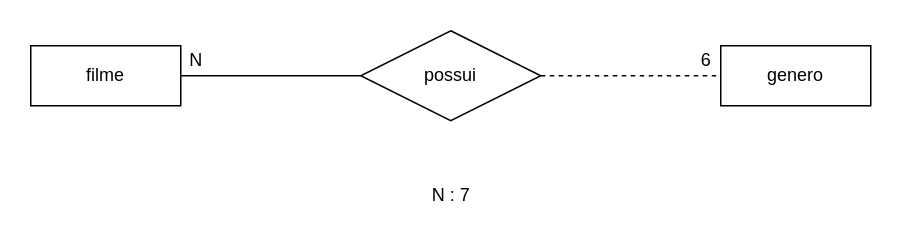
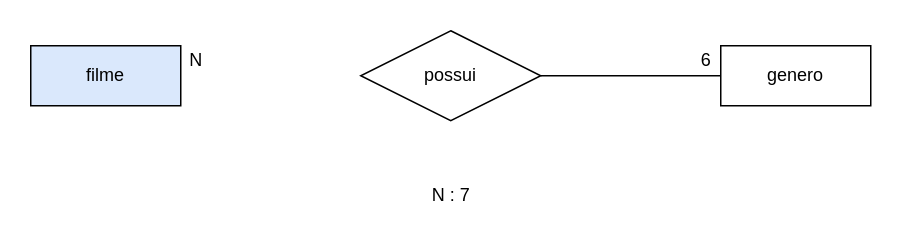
(106, 76) -> (106, 76)
(271, 76) -> none
(632, 76) -> (632, 76)
